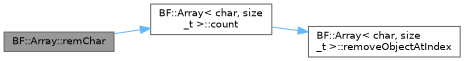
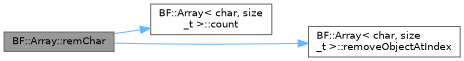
(285, 29) -> (206, 44)
